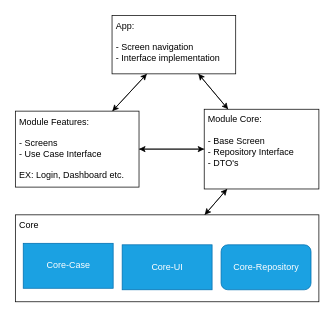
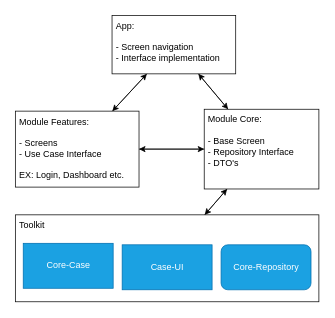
(27, 226) -> (32, 226)
(168, 267) -> (168, 267)
